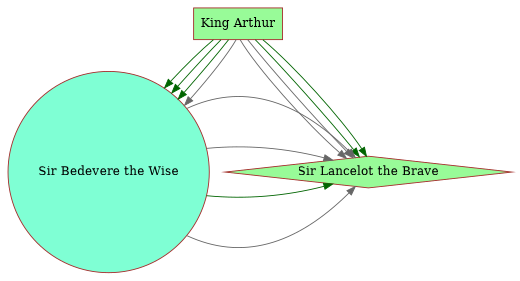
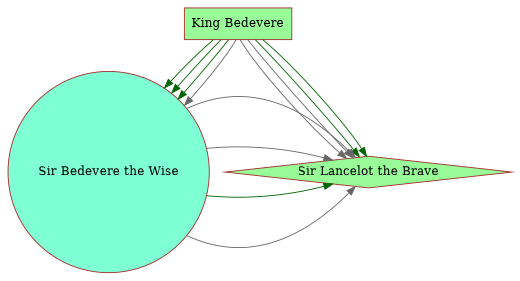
(238, 24) -> (238, 24)
